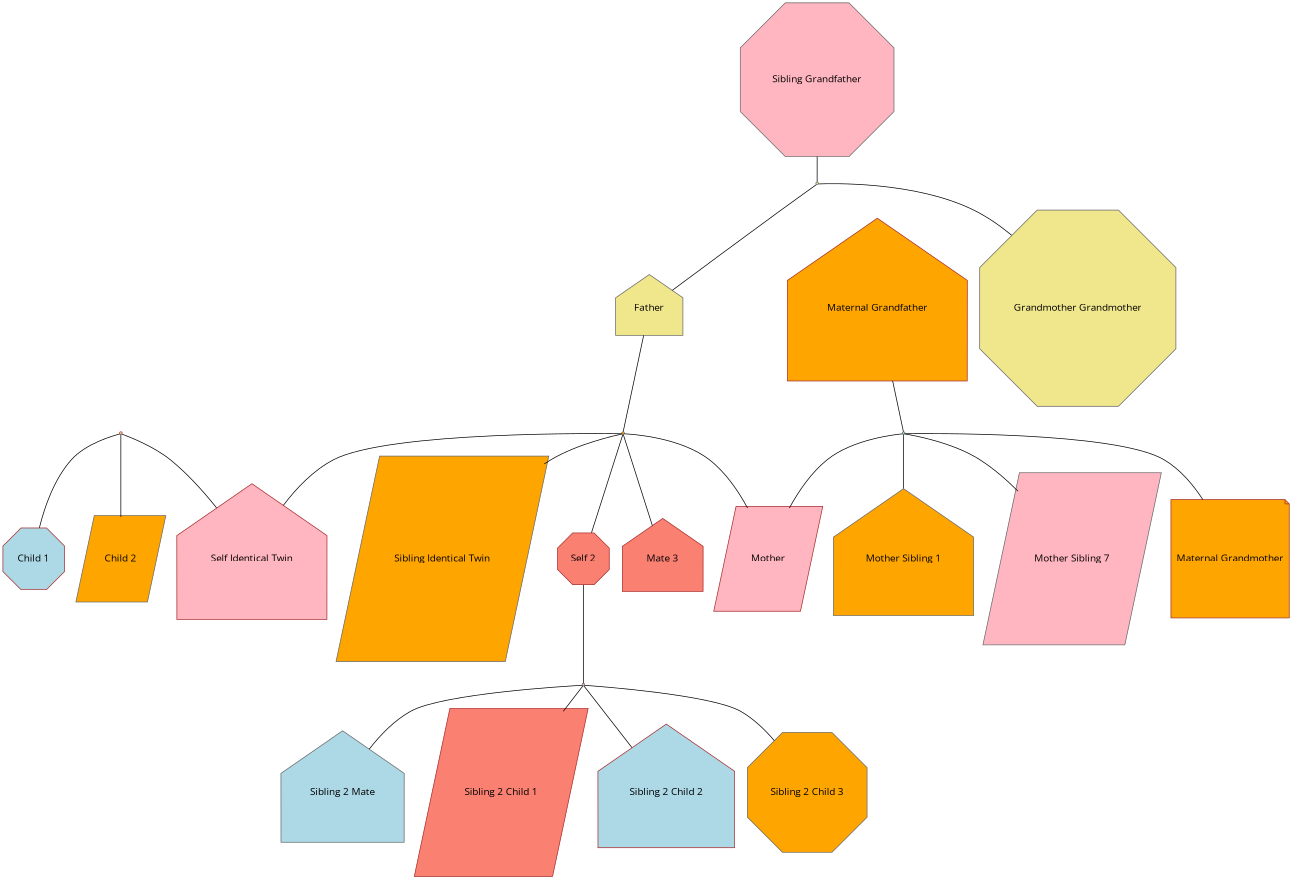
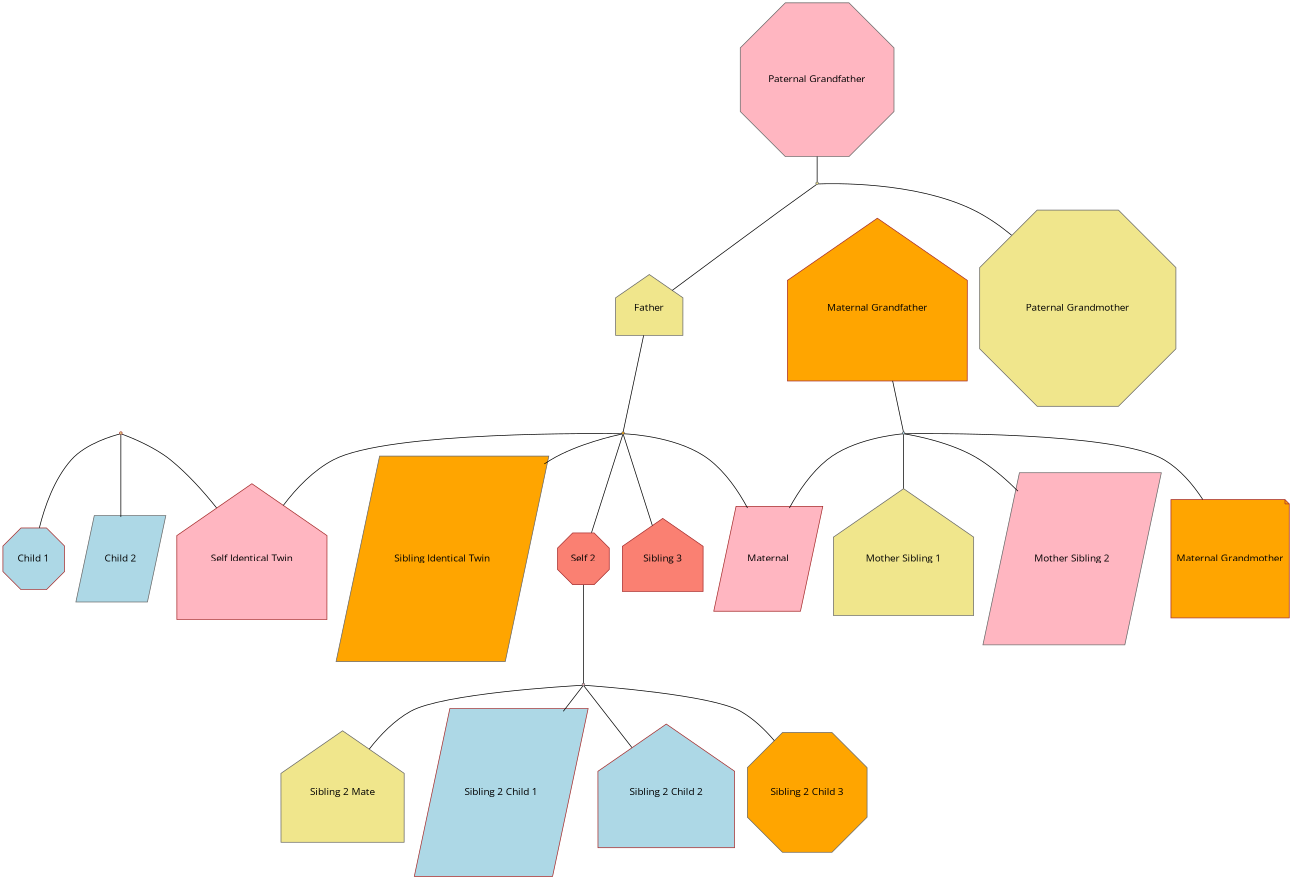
(817, 80) -> (817, 80)
(1078, 308) -> (1078, 308)
(121, 559) -> (121, 559)
(663, 559) -> (663, 559)
(768, 559) -> (768, 559)
(904, 559) -> (904, 559)
(1072, 559) -> (1072, 559)
(343, 792) -> (343, 792)
(501, 792) -> (501, 792)
